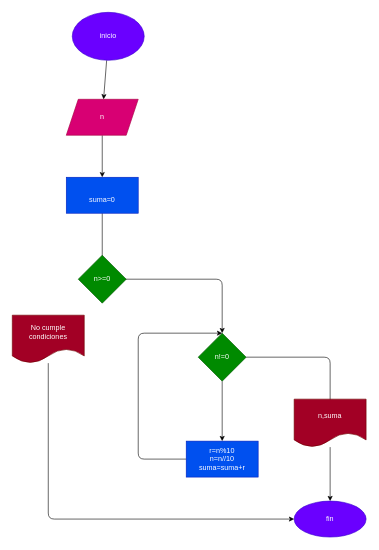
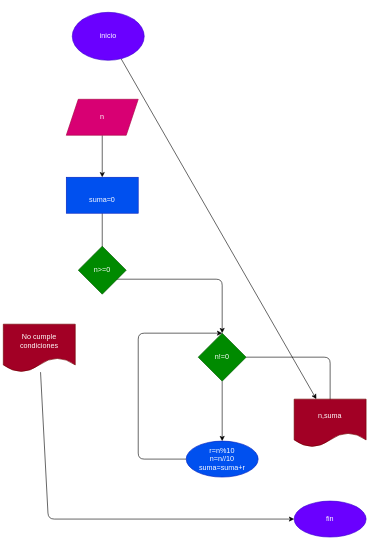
(105, 77) -> (218, 227)
(102, 279) -> (102, 270)
(48, 339) -> (39, 348)
(222, 459) -> (222, 459)
(330, 495) -> none
